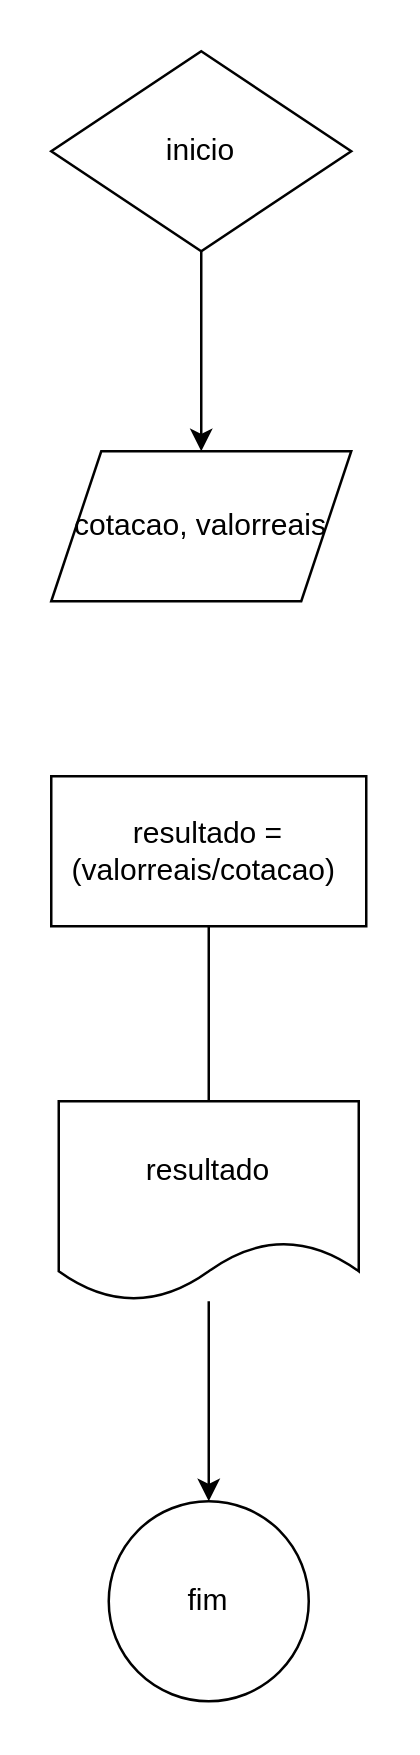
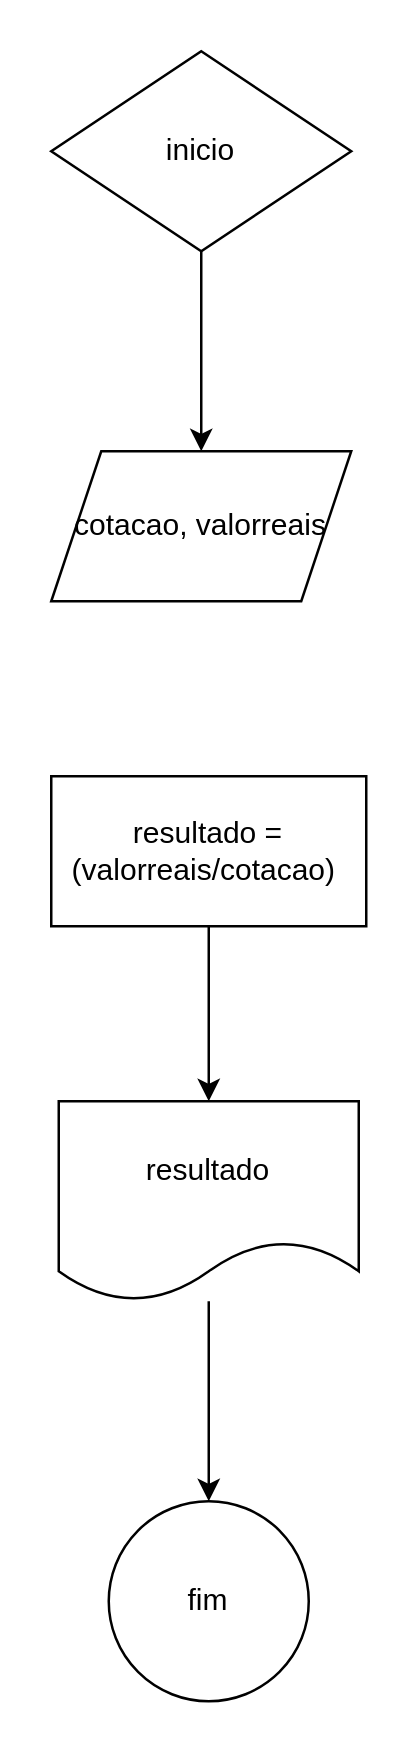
(209, 1090) -> (209, 1083)
